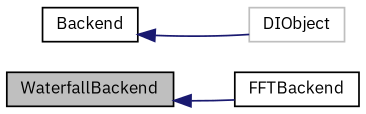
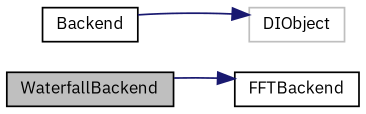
(202, 36) -> (185, 13)
(213, 101) -> (196, 78)
